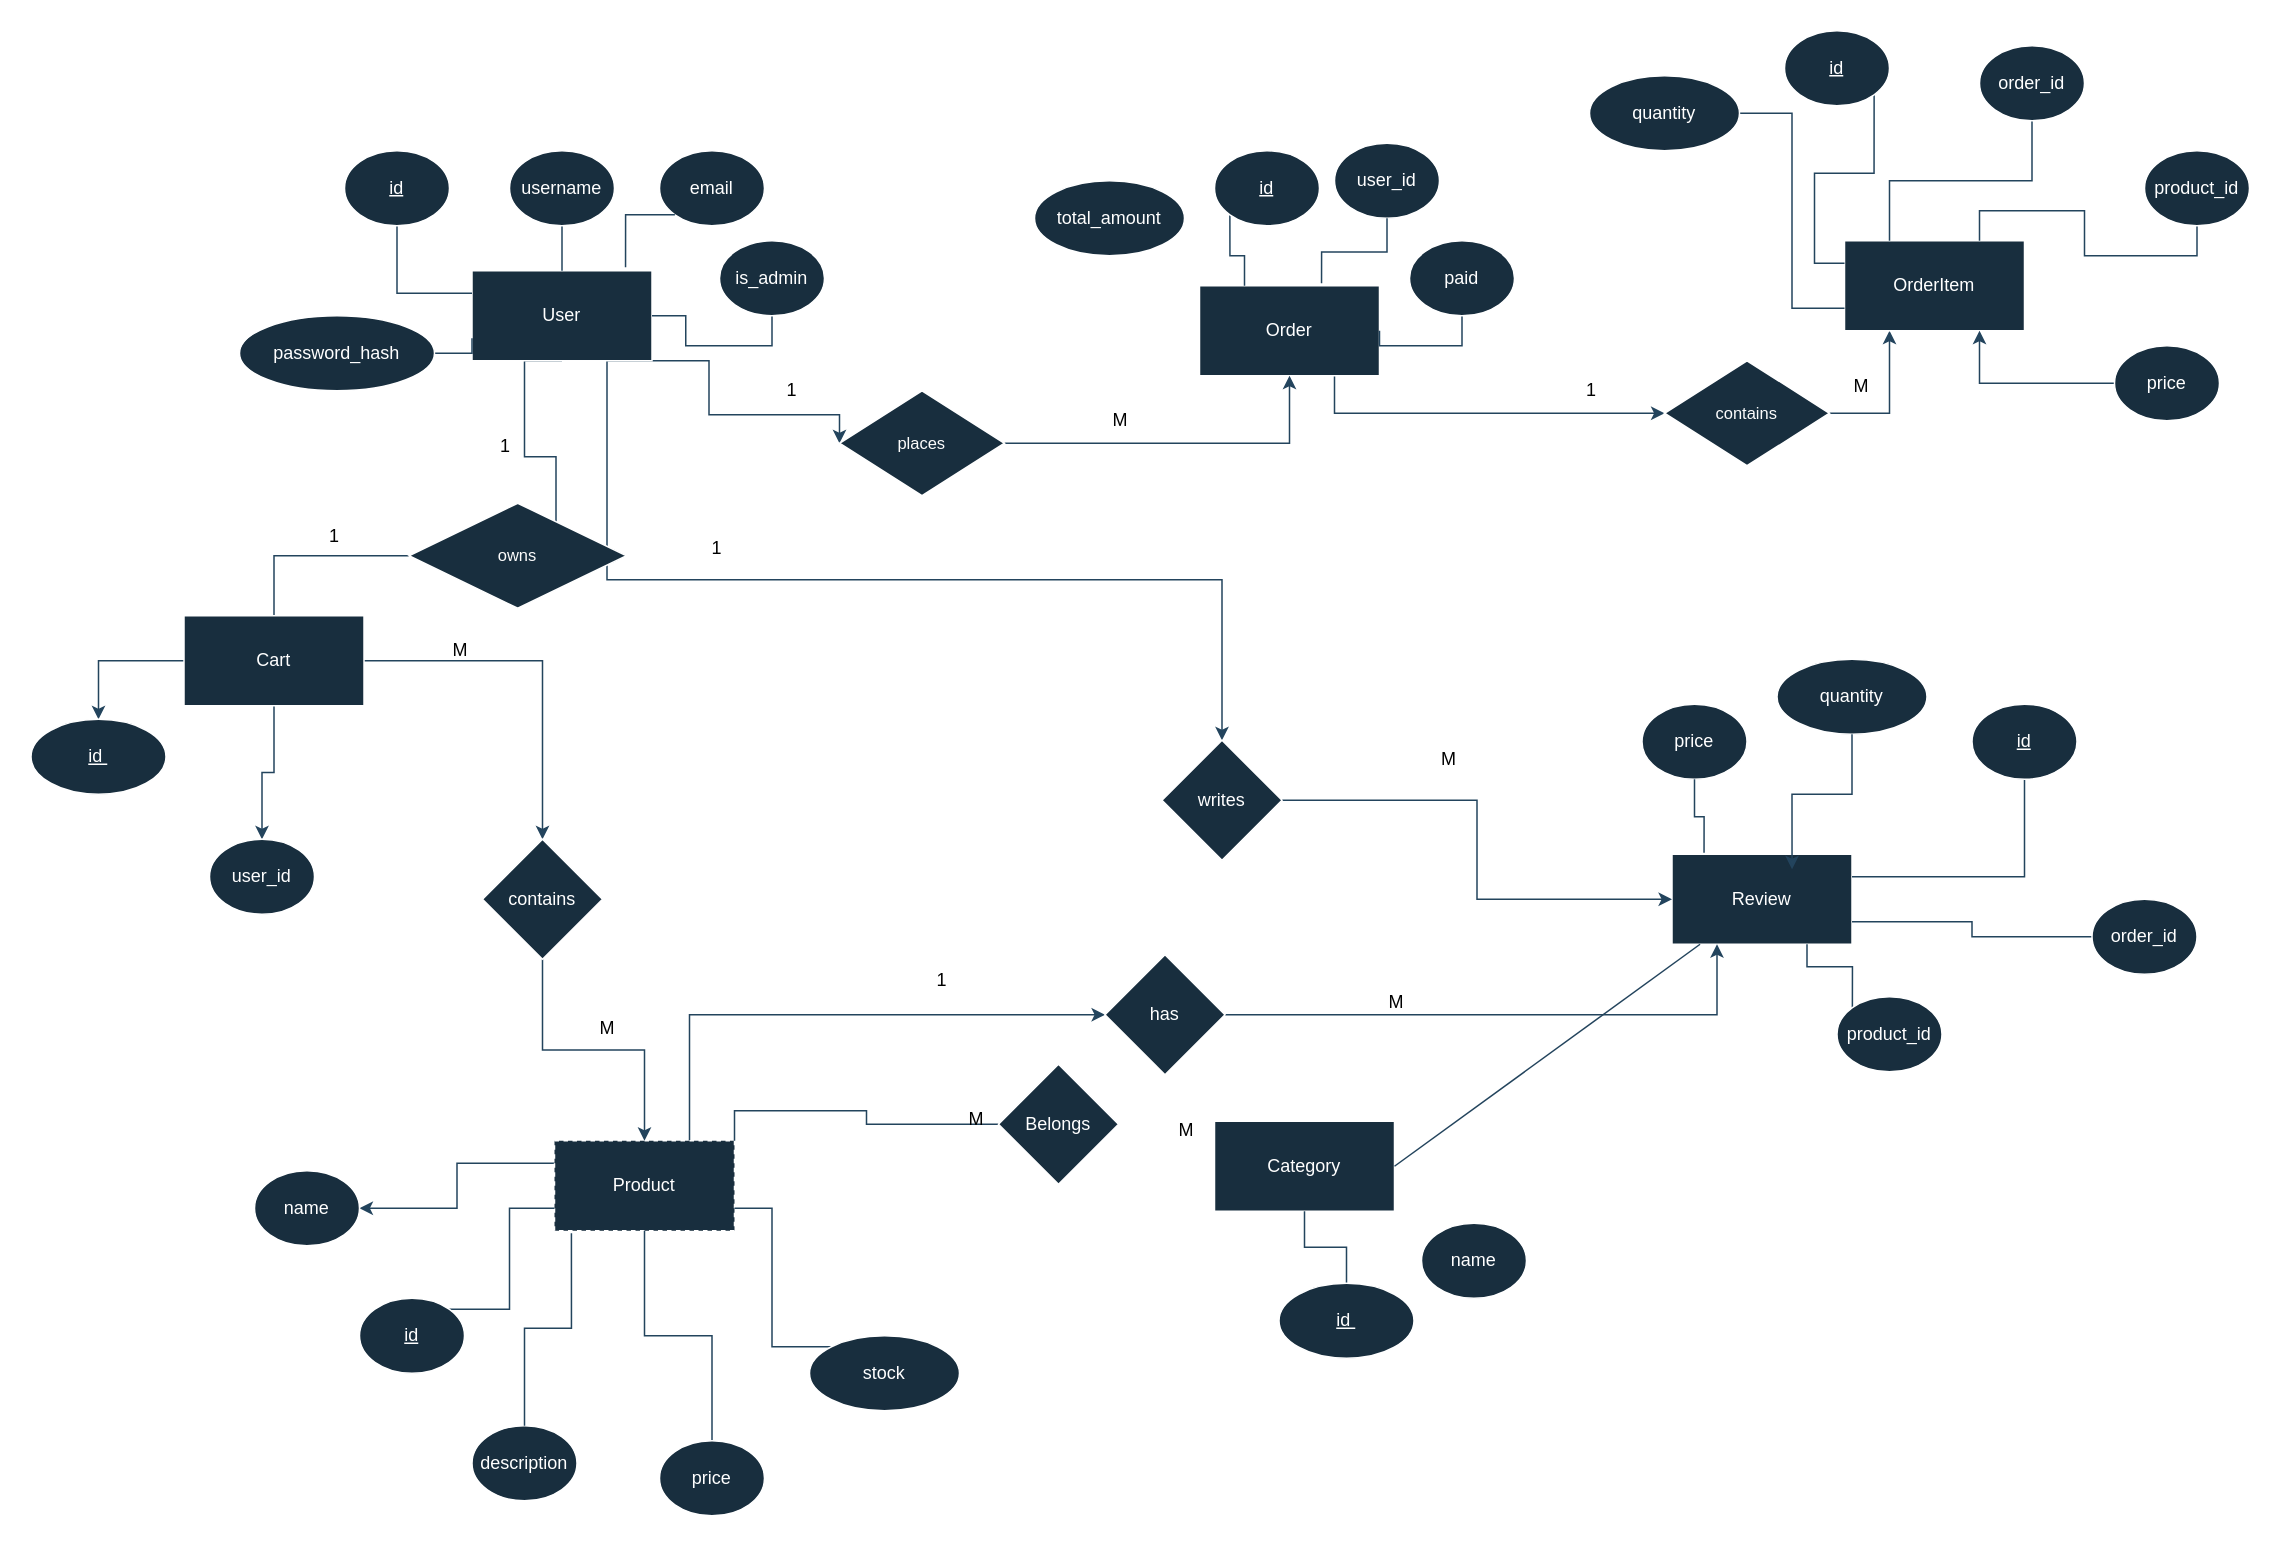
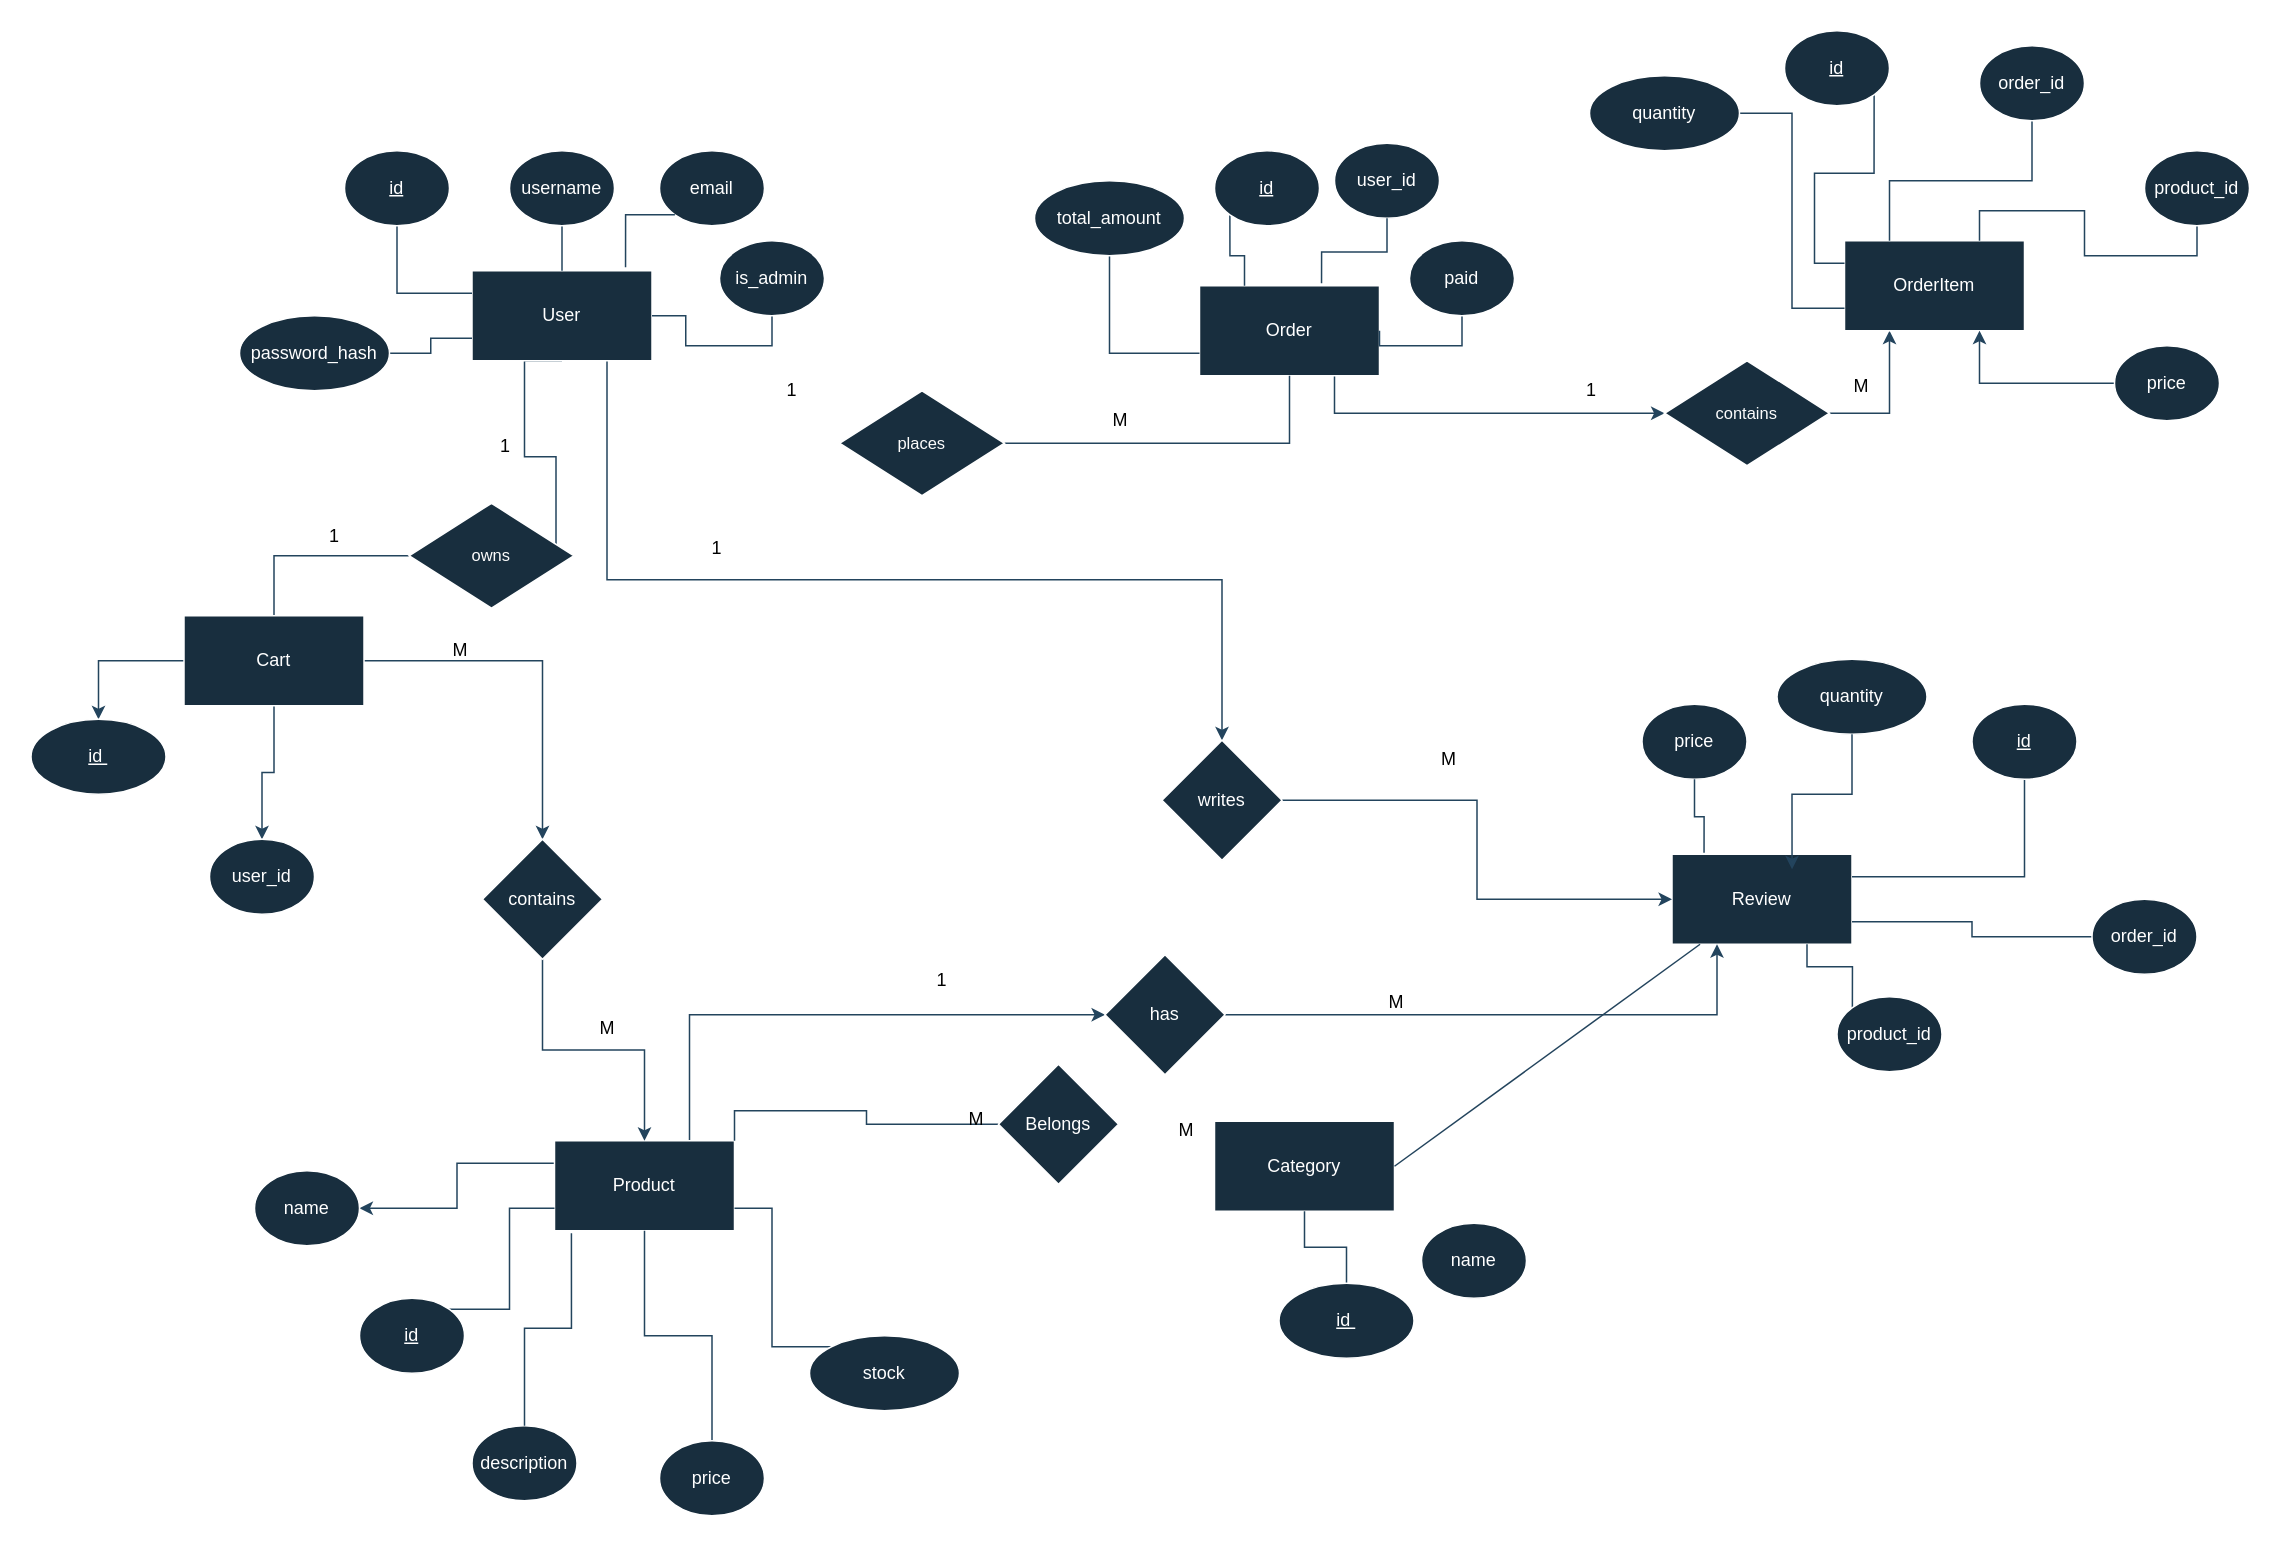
none -> (1109, 349)
(337, 353) -> (314, 353)
(1289, 387) -> (1289, 382)
(727, 415) -> none
(518, 556) -> (491, 556)
(644, 1186) -> (644, 1186)
